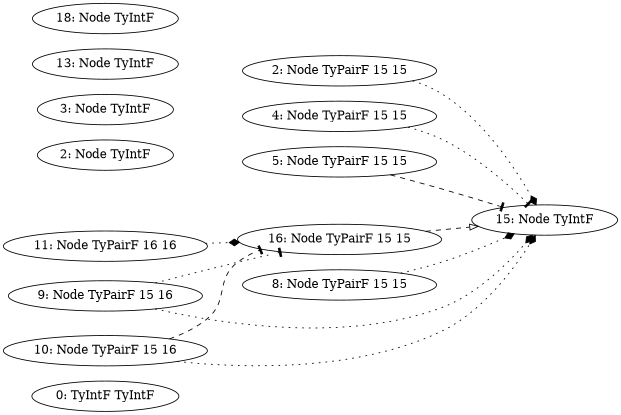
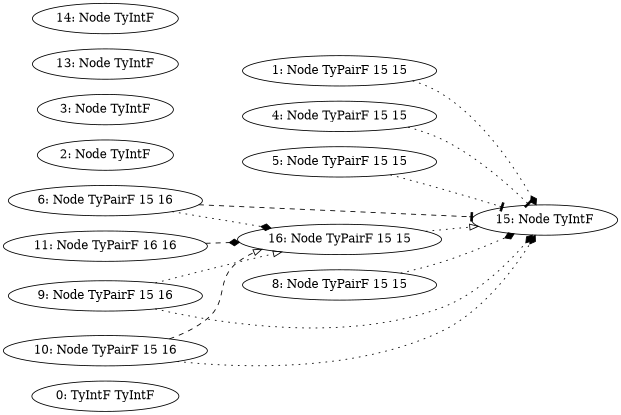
(105, 19) -> (105, 19)
(340, 71) -> (340, 71)
(445, 190) -> (445, 190)
none -> (105, 201)
(448, 229) -> (448, 229)
(217, 243) -> (217, 243)
(214, 268) -> (214, 268)
(219, 302) -> (219, 302)
